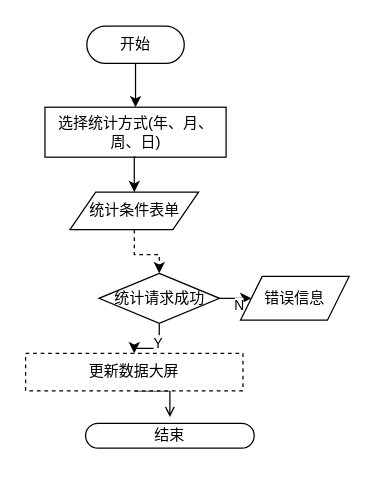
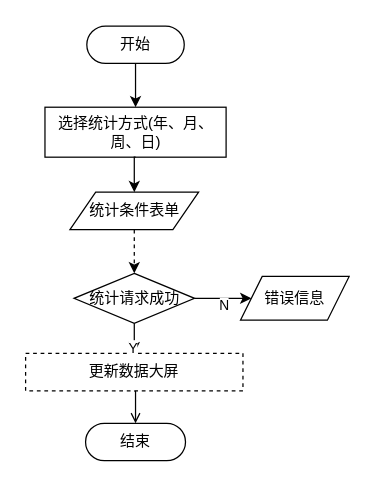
(159, 298) -> (134, 298)
(170, 436) -> (136, 442)
